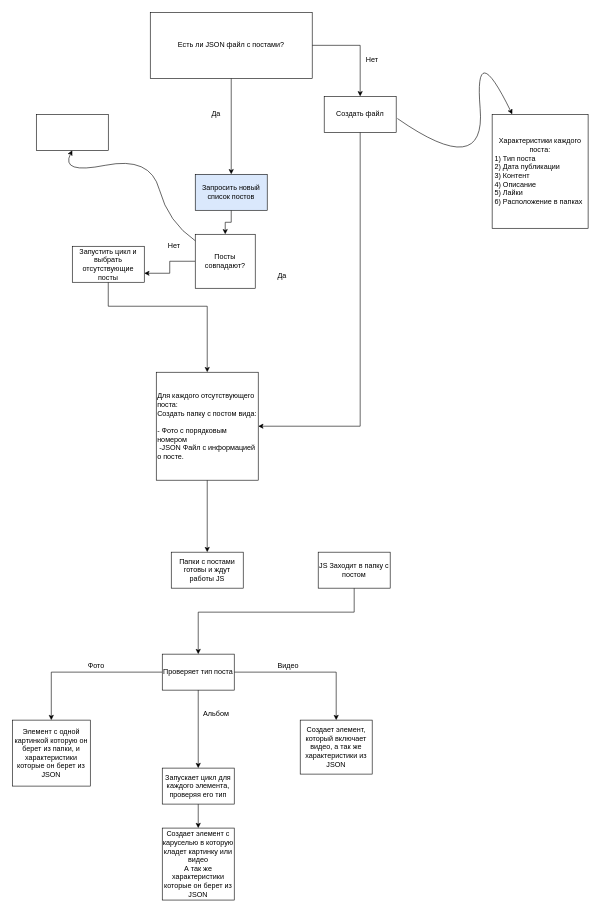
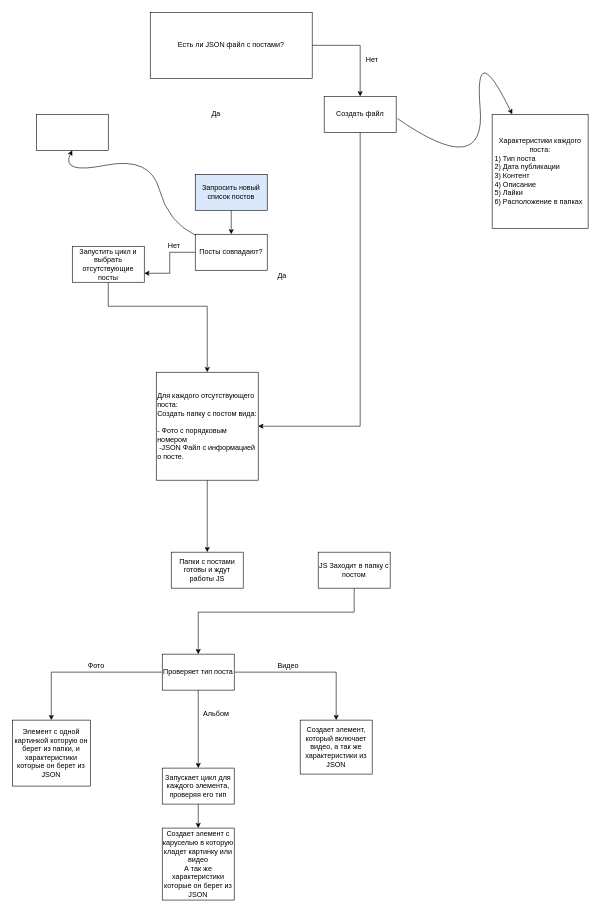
(231, 168) -> none
(225, 261) -> (231, 252)
